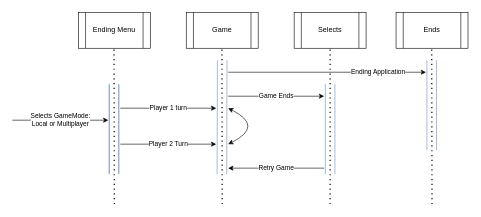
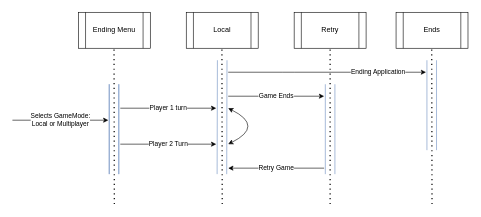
(222, 30) -> (222, 30)
(330, 30) -> (330, 30)
